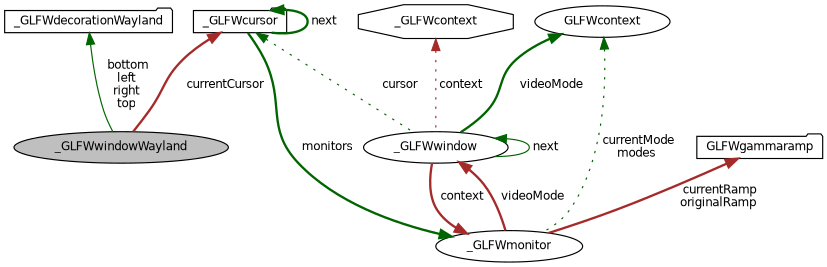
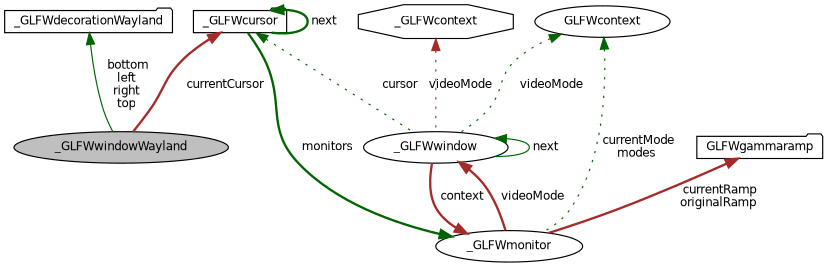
(502, 82) -> (502, 82)
(459, 85) -> (459, 85)
